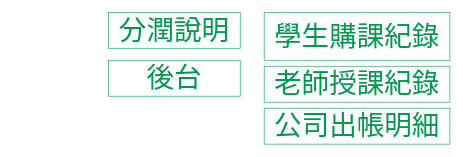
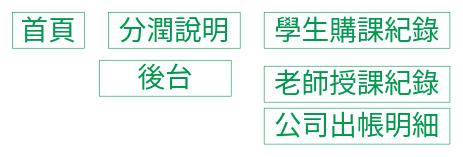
none -> (48, 30)
(357, 36) -> (357, 30)
(174, 78) -> (165, 78)
